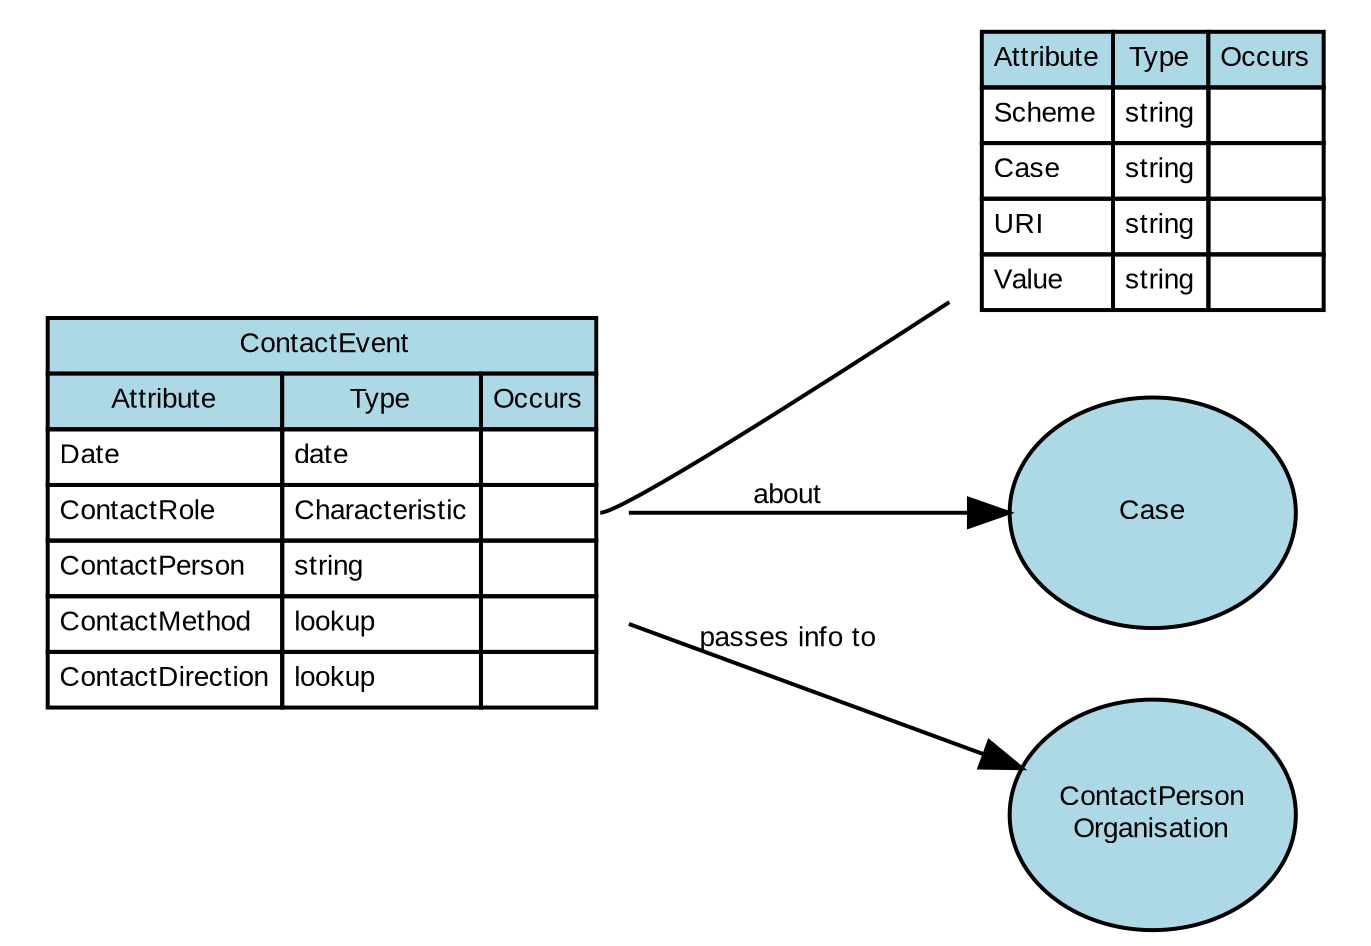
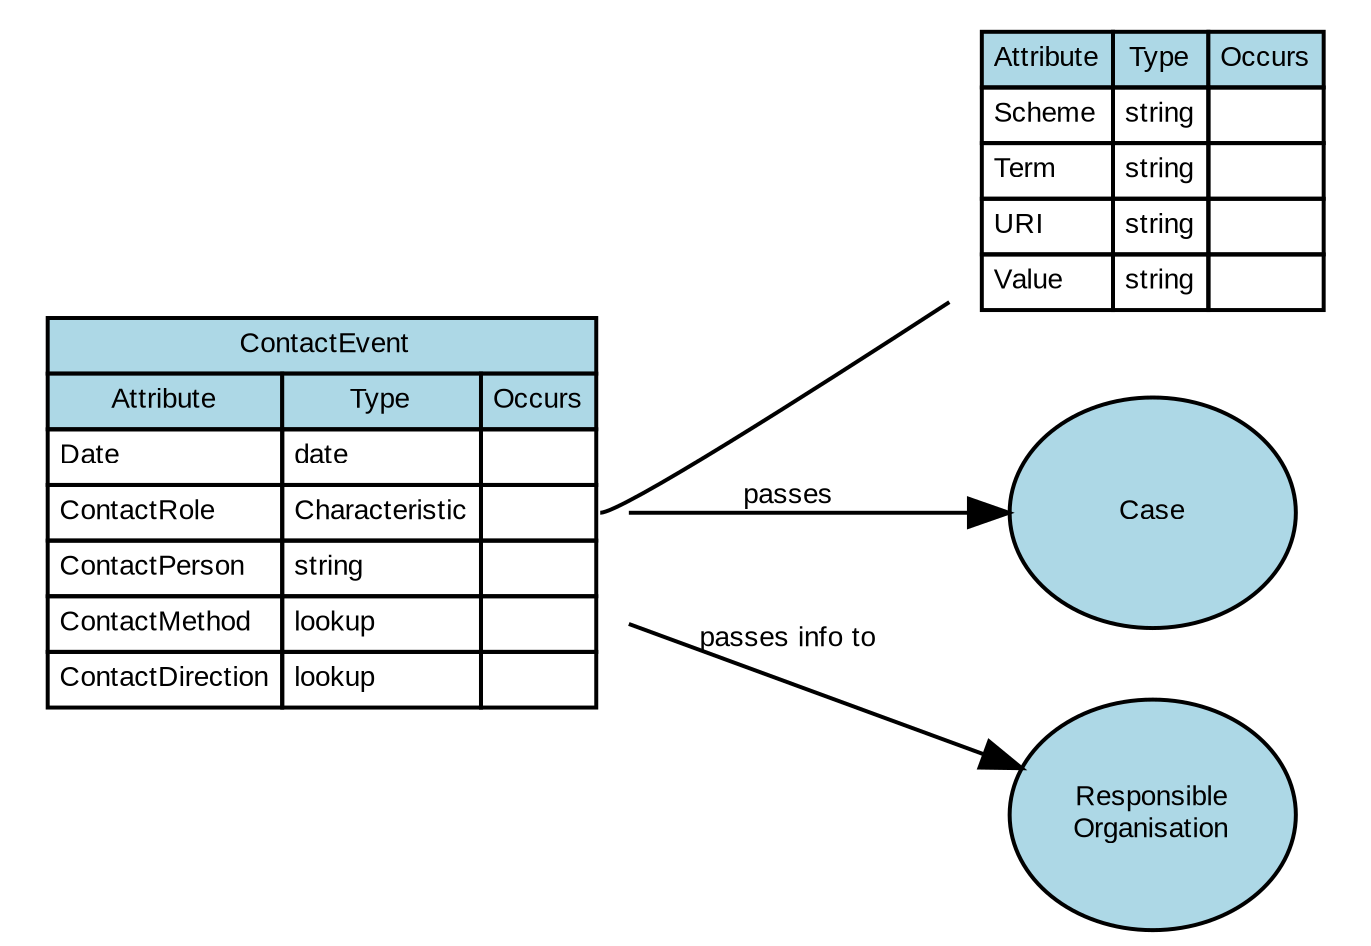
(1028, 169) -> (1026, 169)
(789, 497) -> (789, 497)
(1153, 815) -> (1153, 815)
